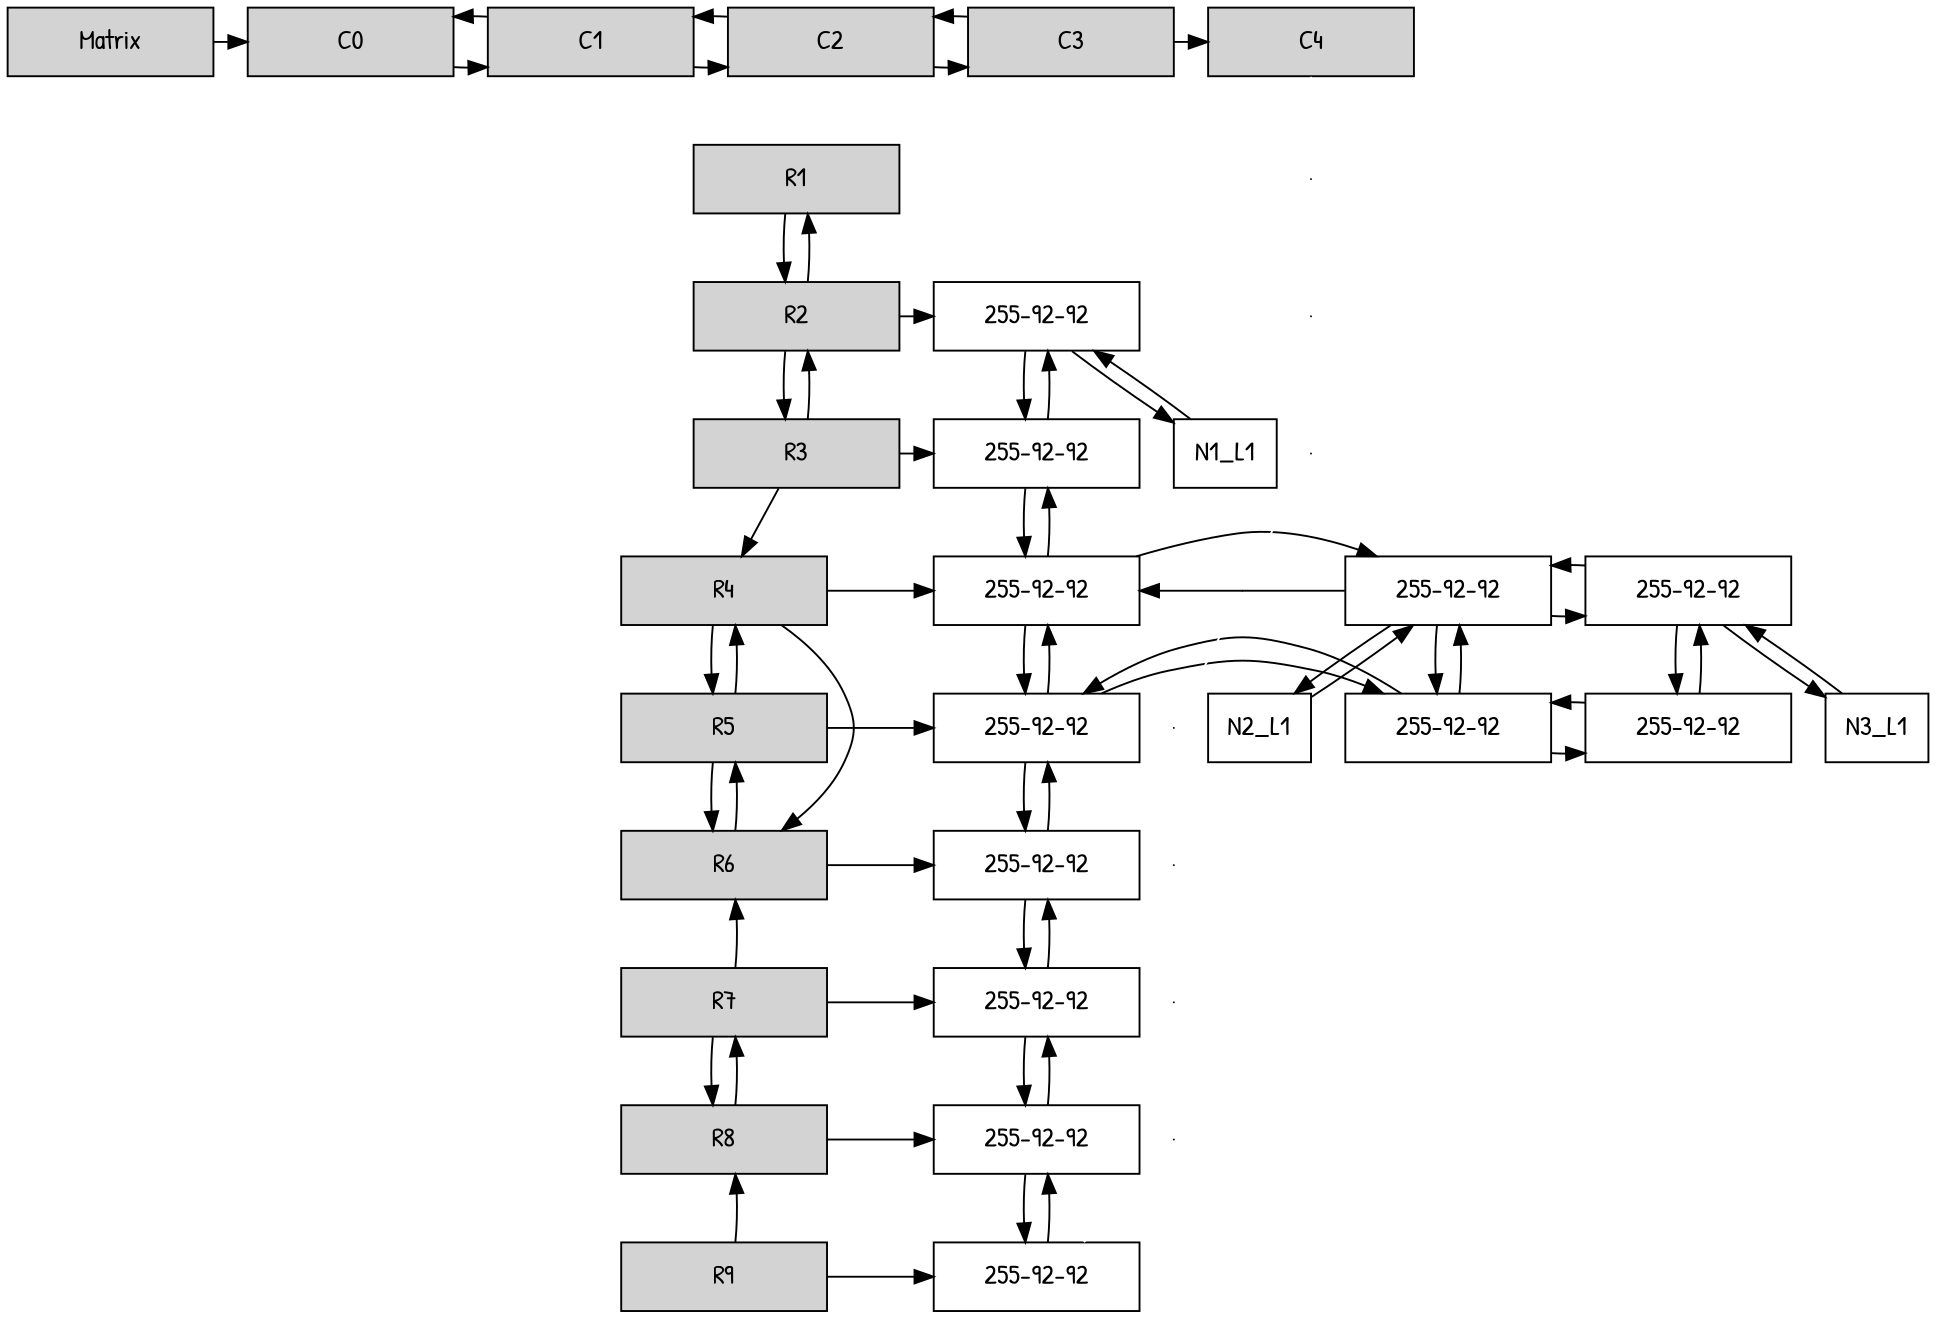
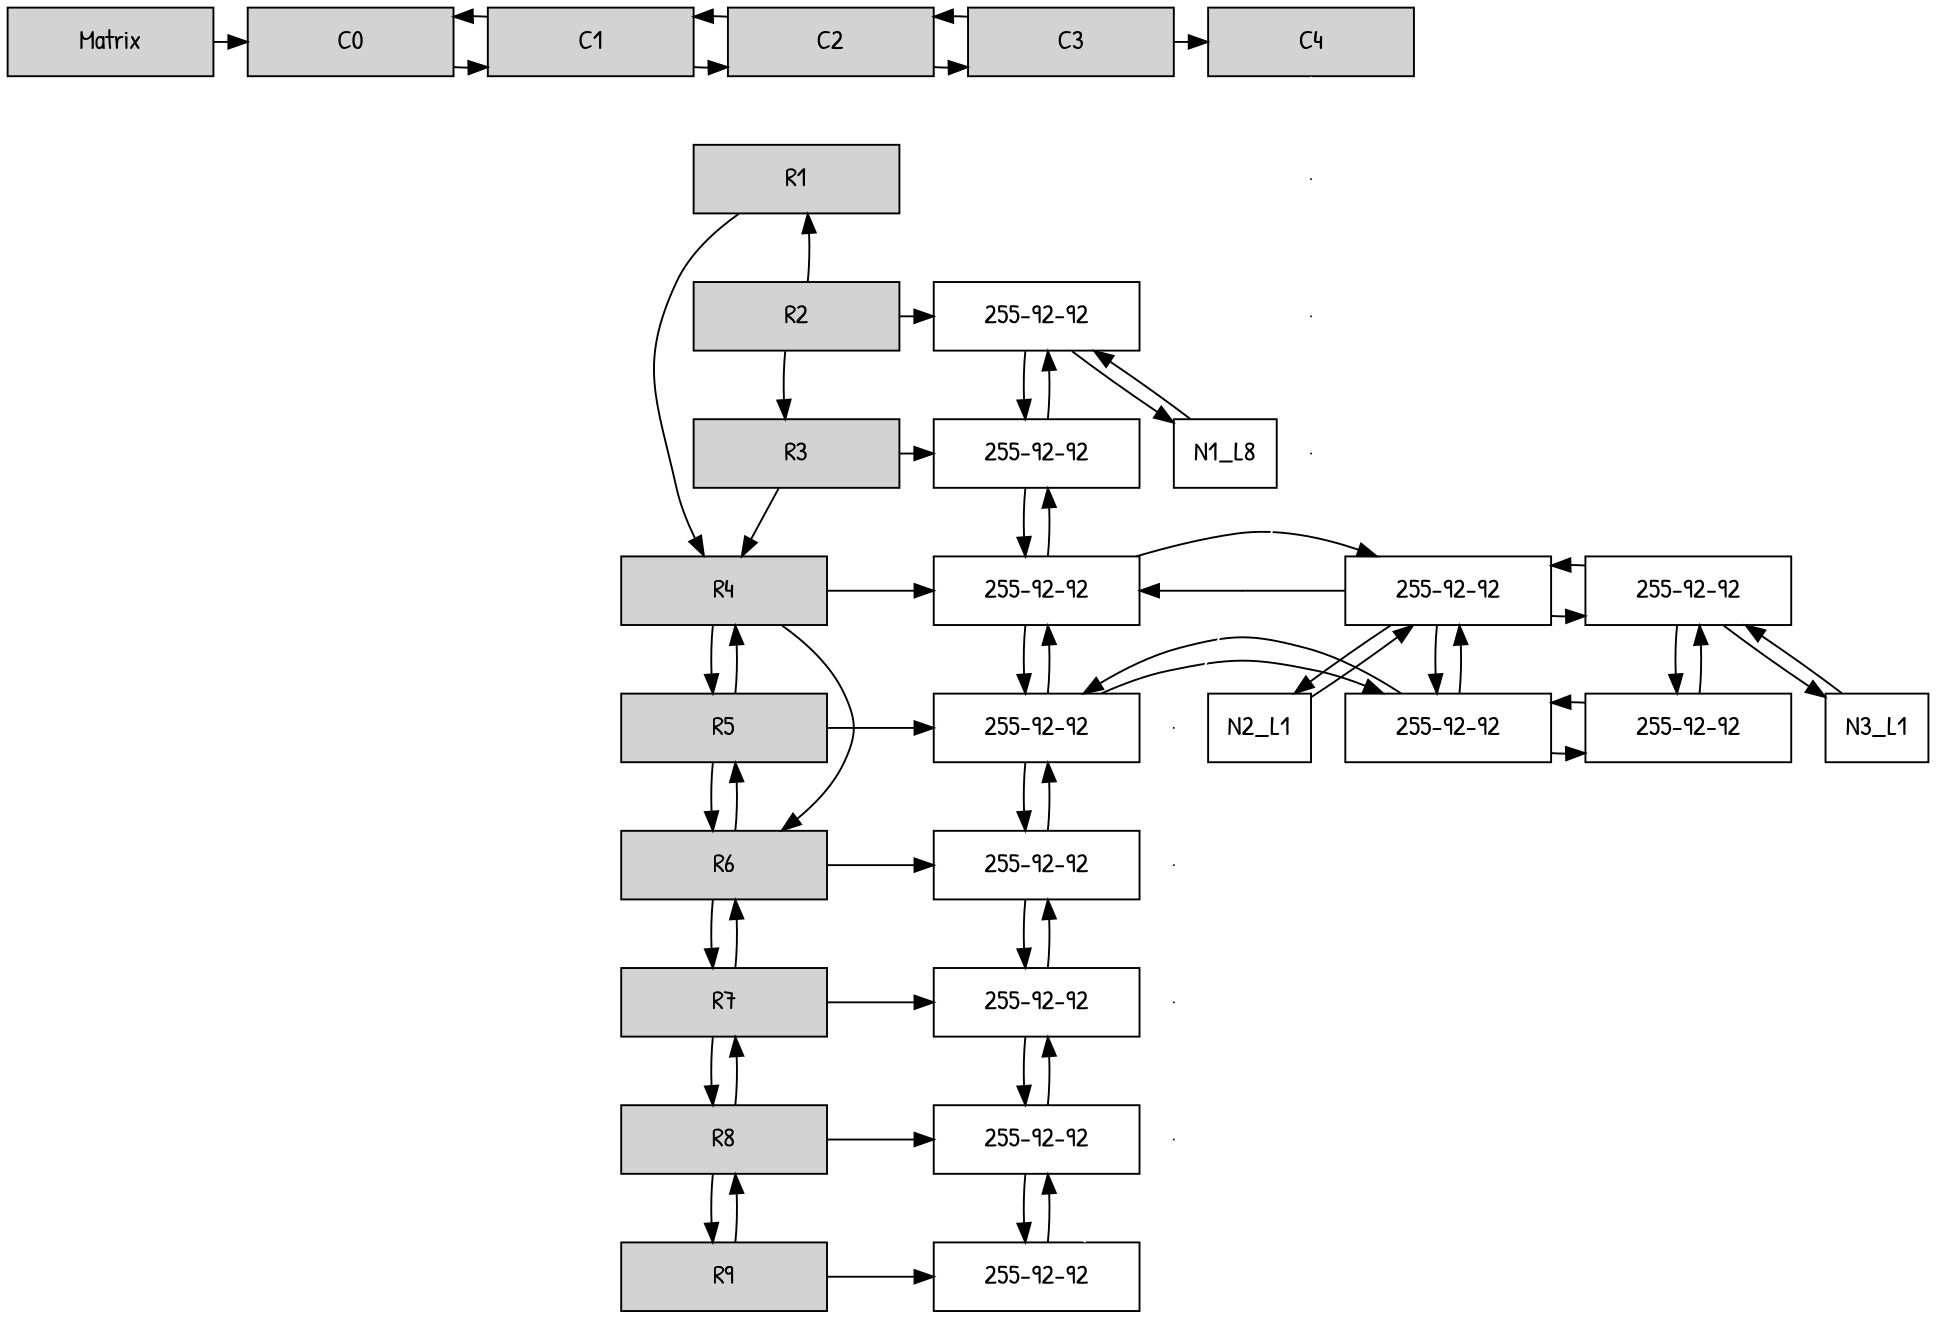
(784, 238) -> (654, 365)
(809, 395) -> none
(1225, 454) -> (1225, 454)
none -> (711, 924)
none -> (711, 1199)
